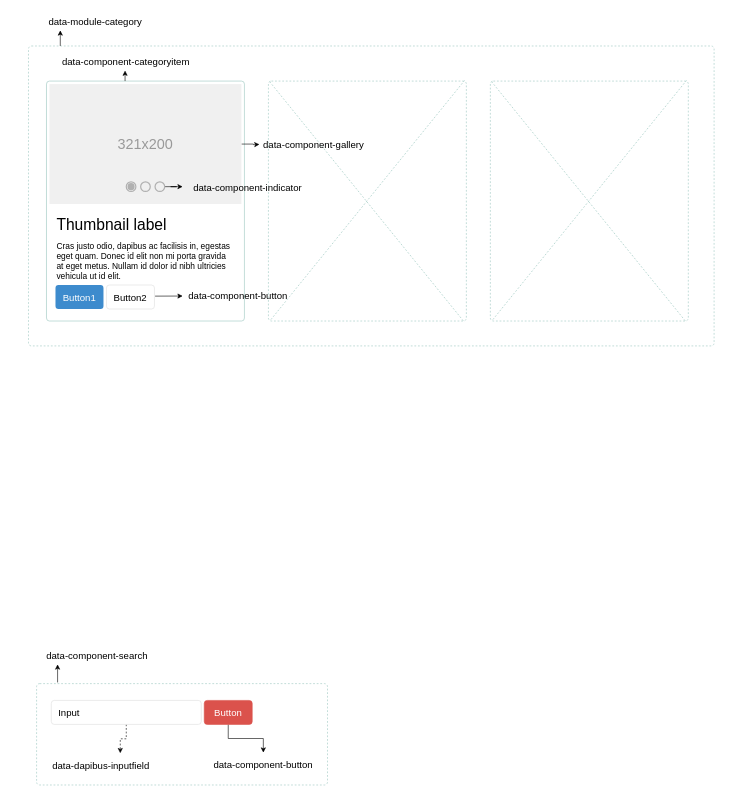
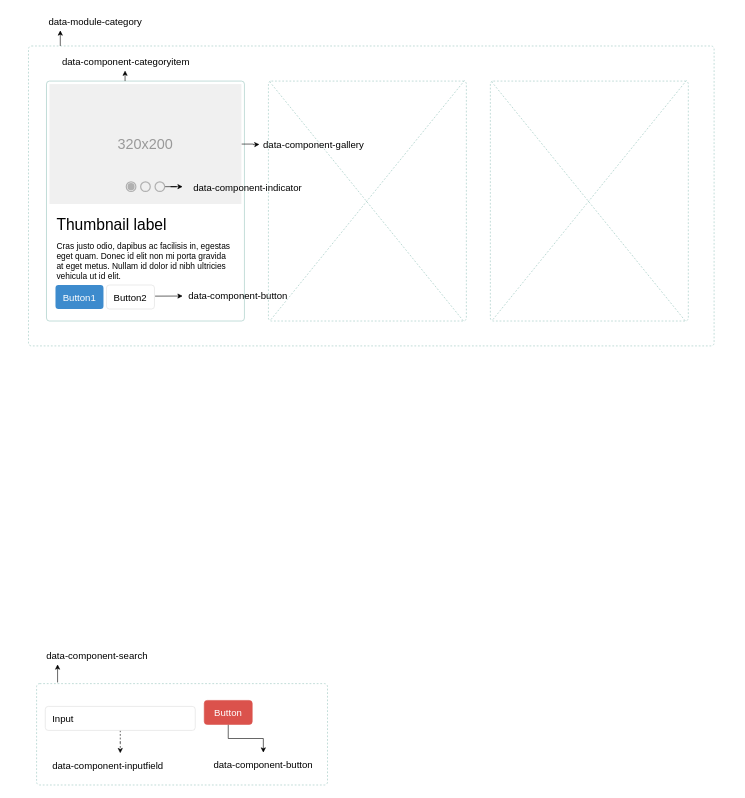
(146, 144) -> (146, 144)
(126, 713) -> (120, 719)
(109, 765) -> (116, 765)
